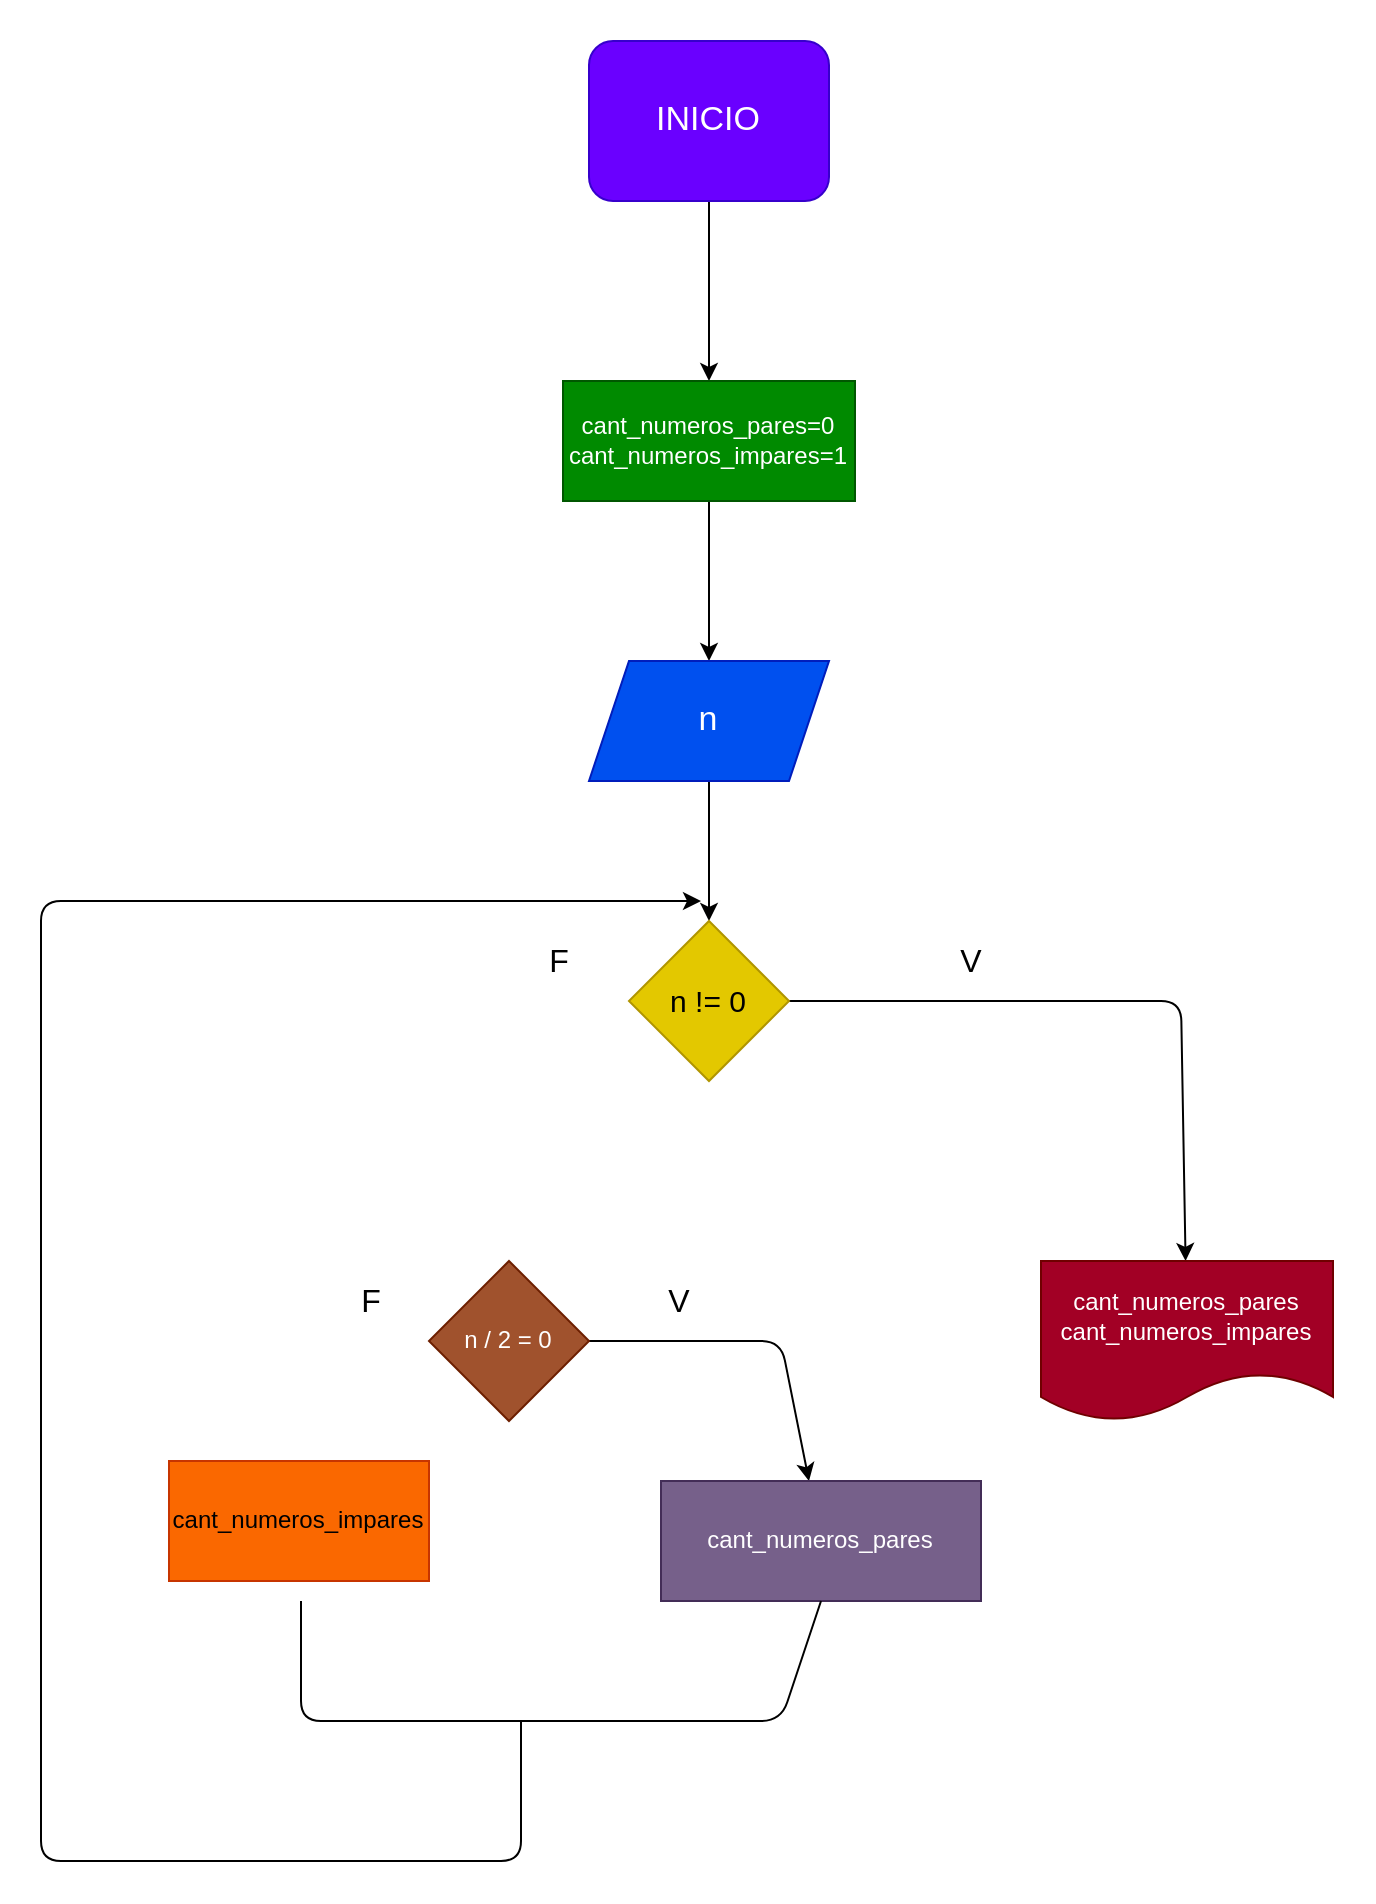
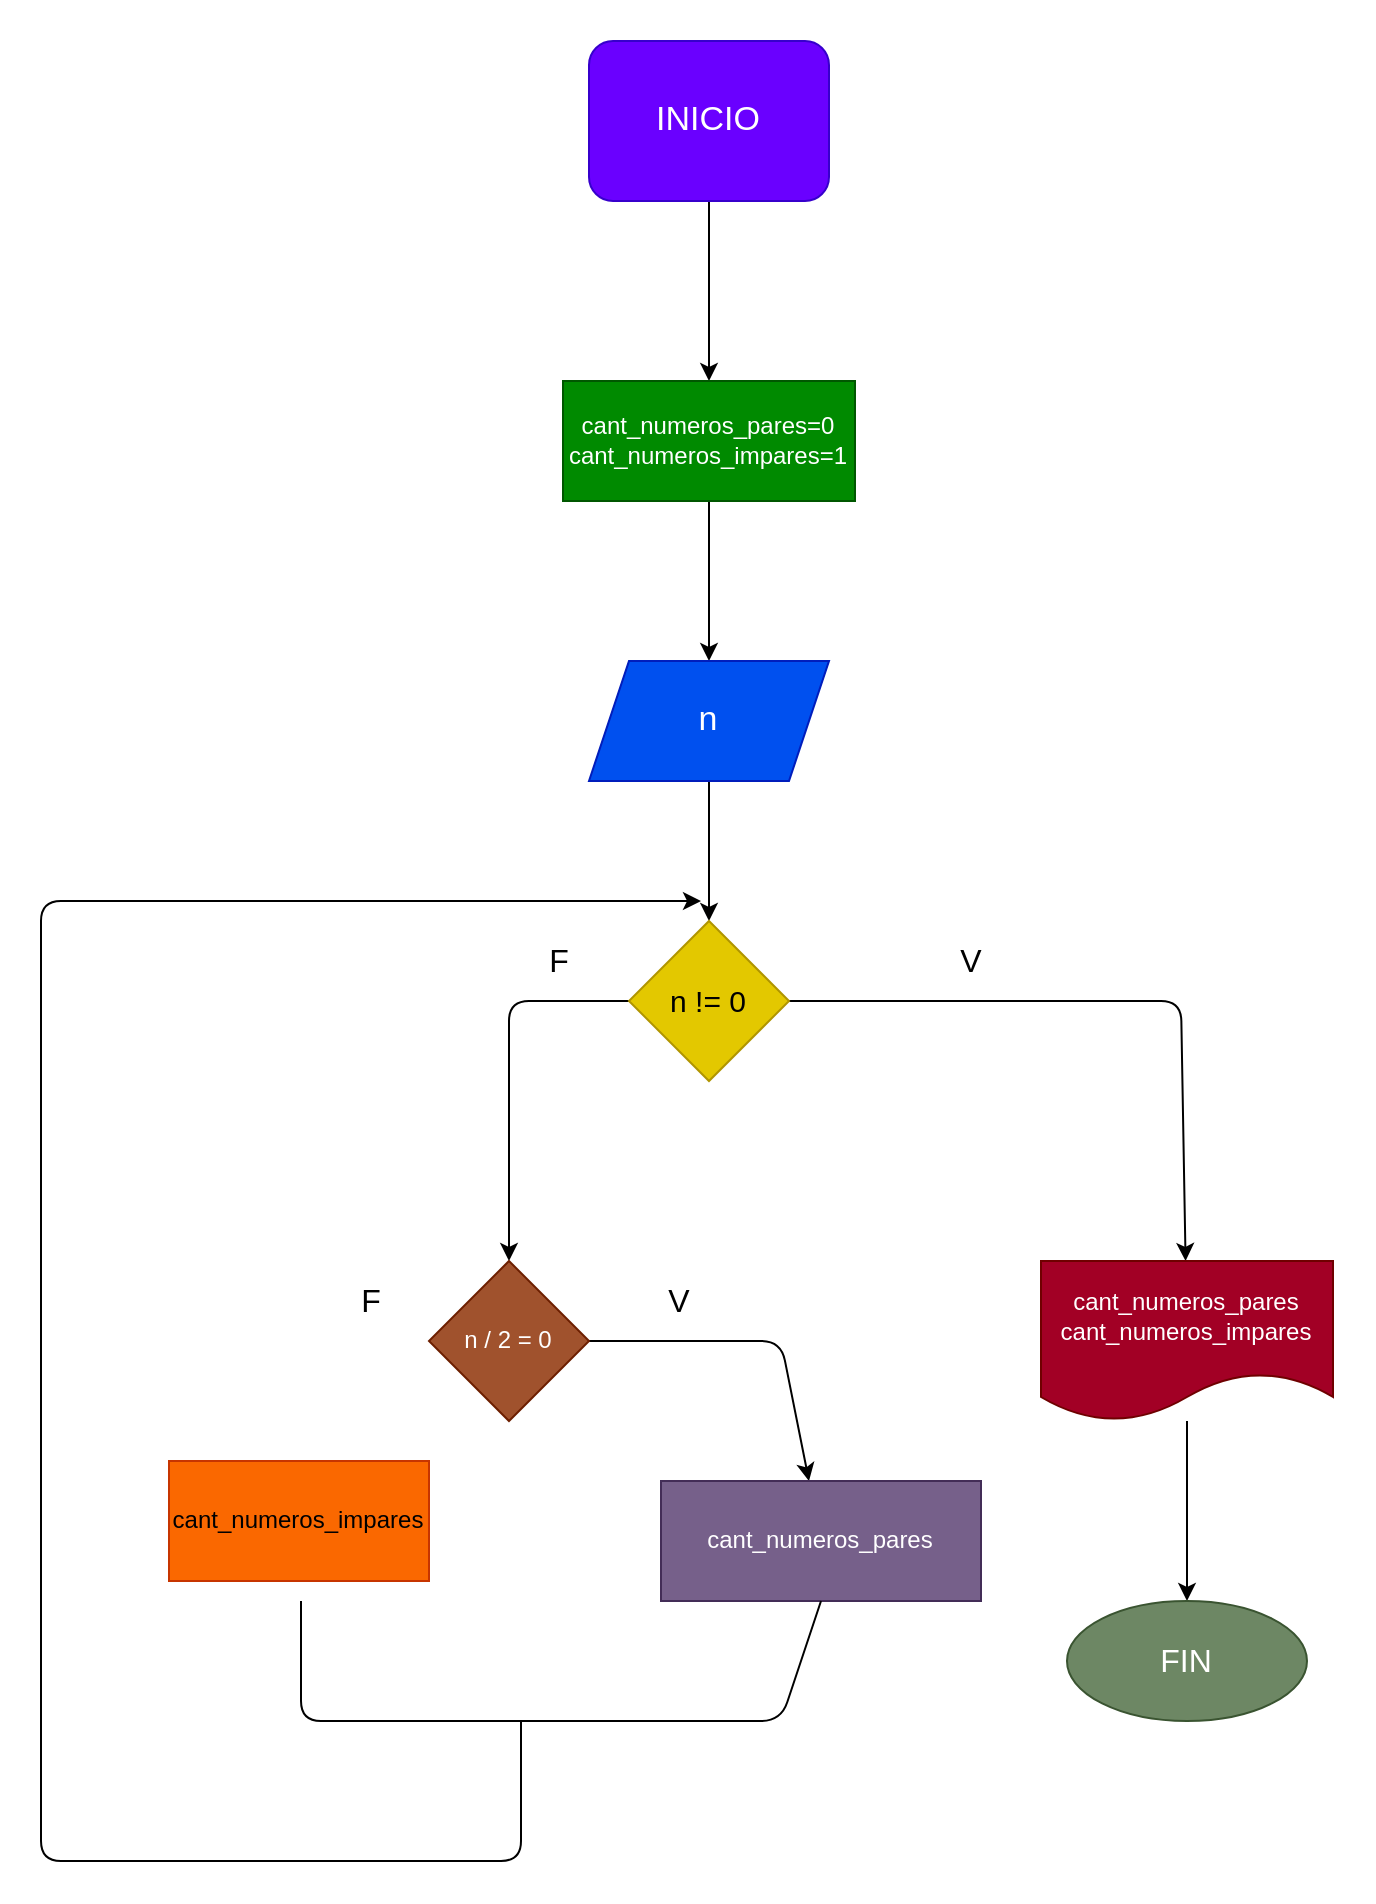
none -> (509, 1071)
none -> (1187, 1504)
none -> (1187, 1661)
